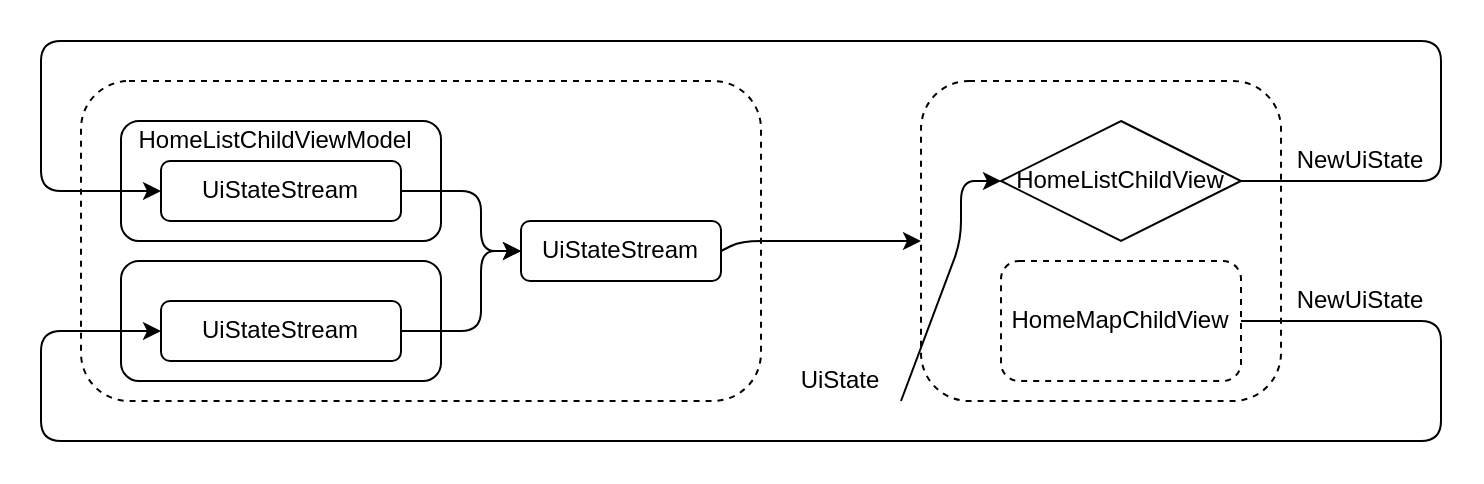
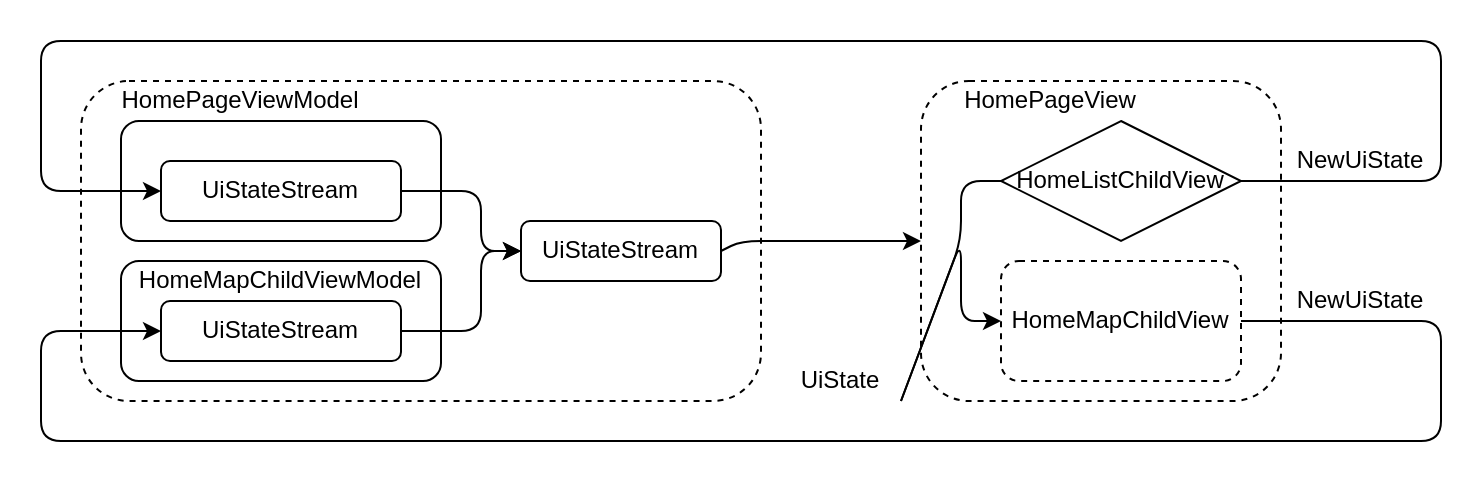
none -> (241, 101)
none -> (1051, 101)
(276, 141) -> none
(972, 181) -> (977, 181)
none -> (281, 281)
none -> (961, 294)
